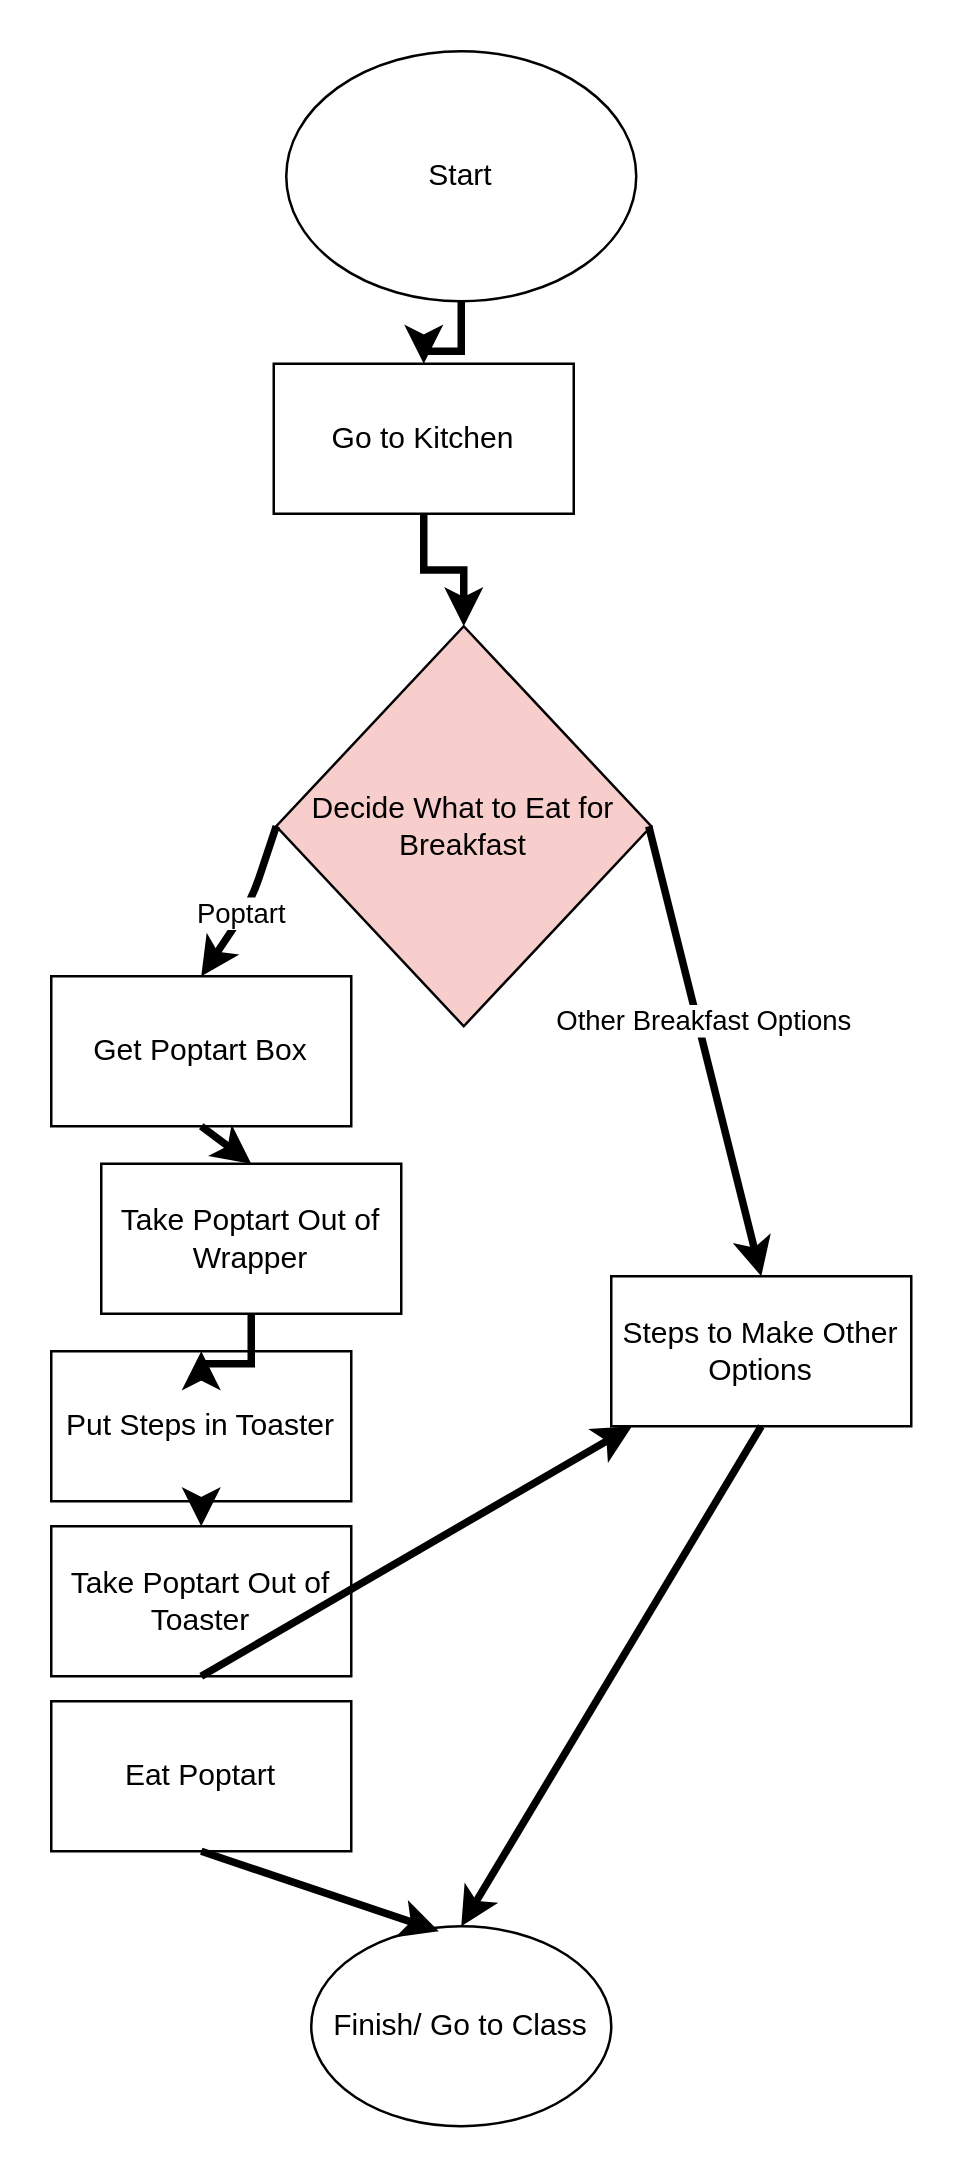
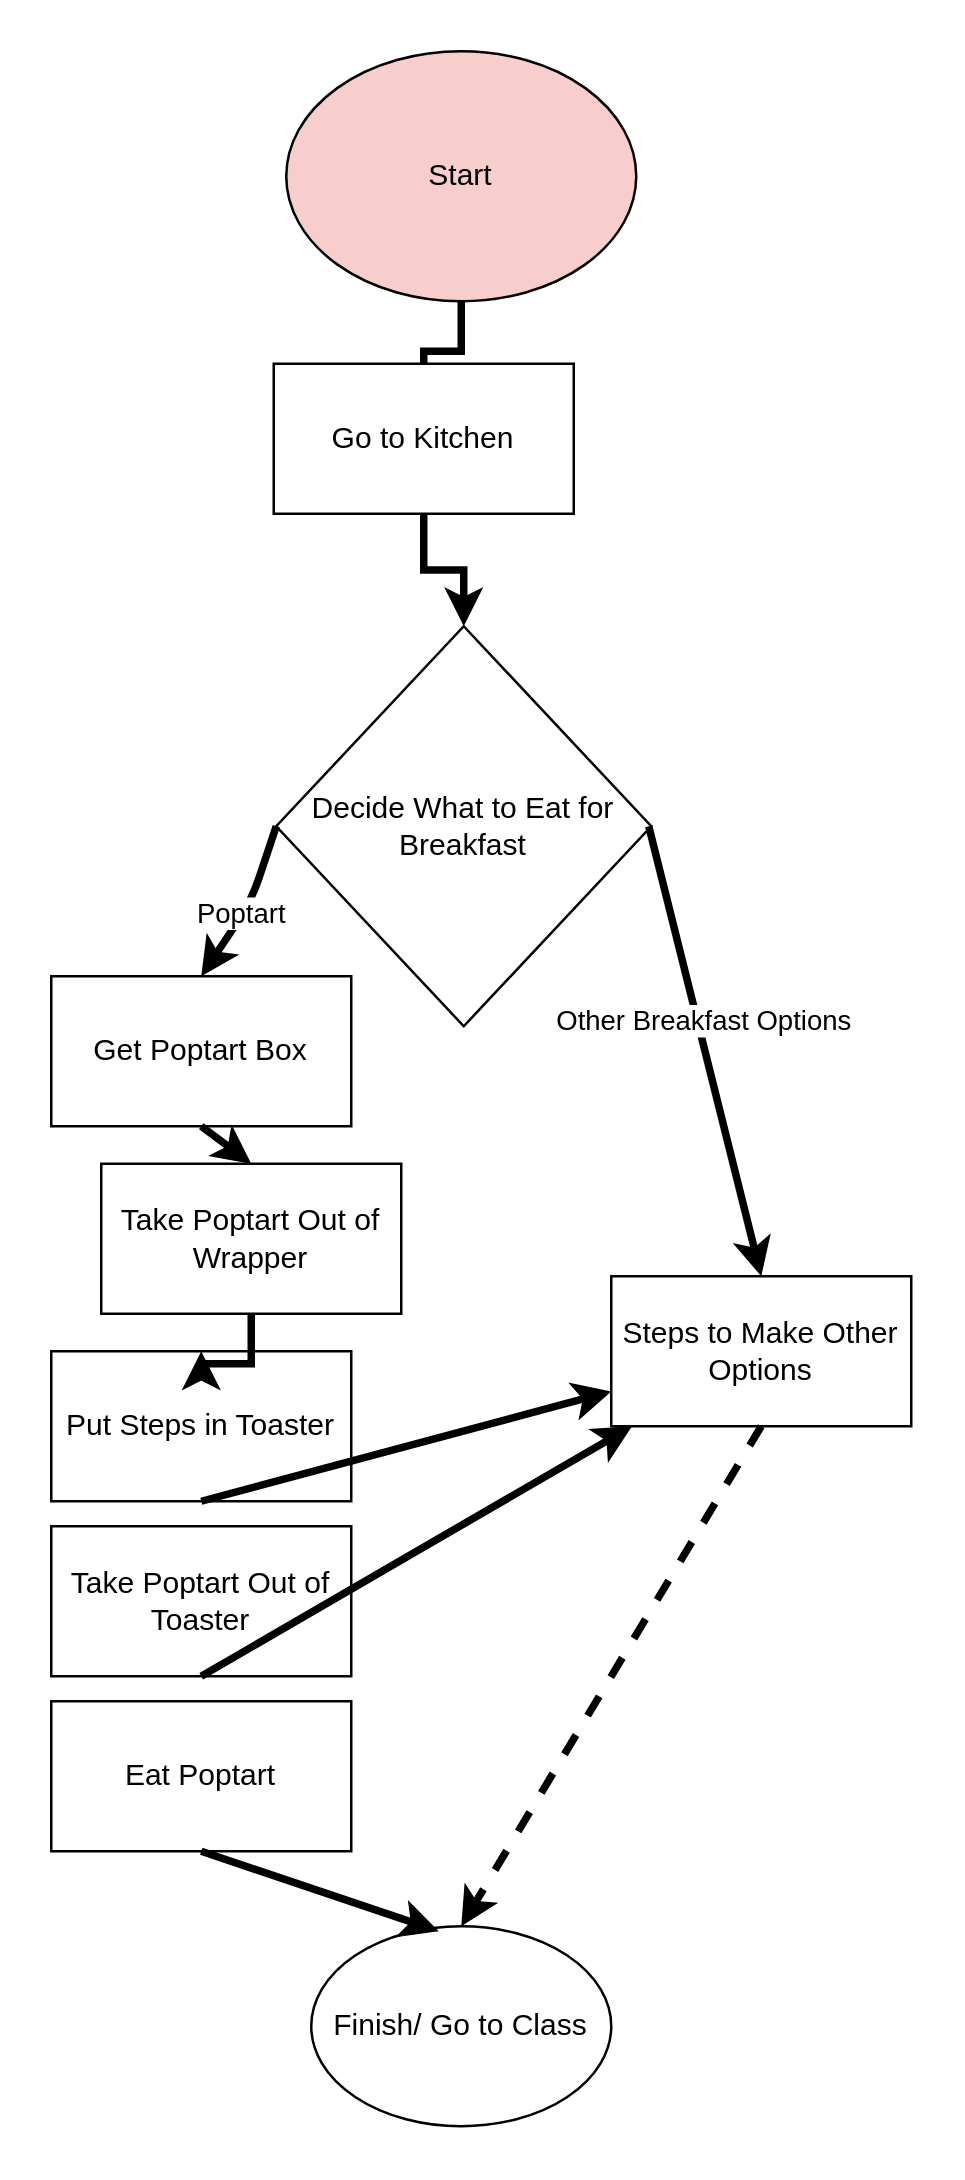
(461, 176) -> (461, 176)
(424, 344) -> (424, 360)
(464, 826) -> (464, 826)
(744, 1455) -> (744, 1455)
(201, 1501) -> (399, 1448)
